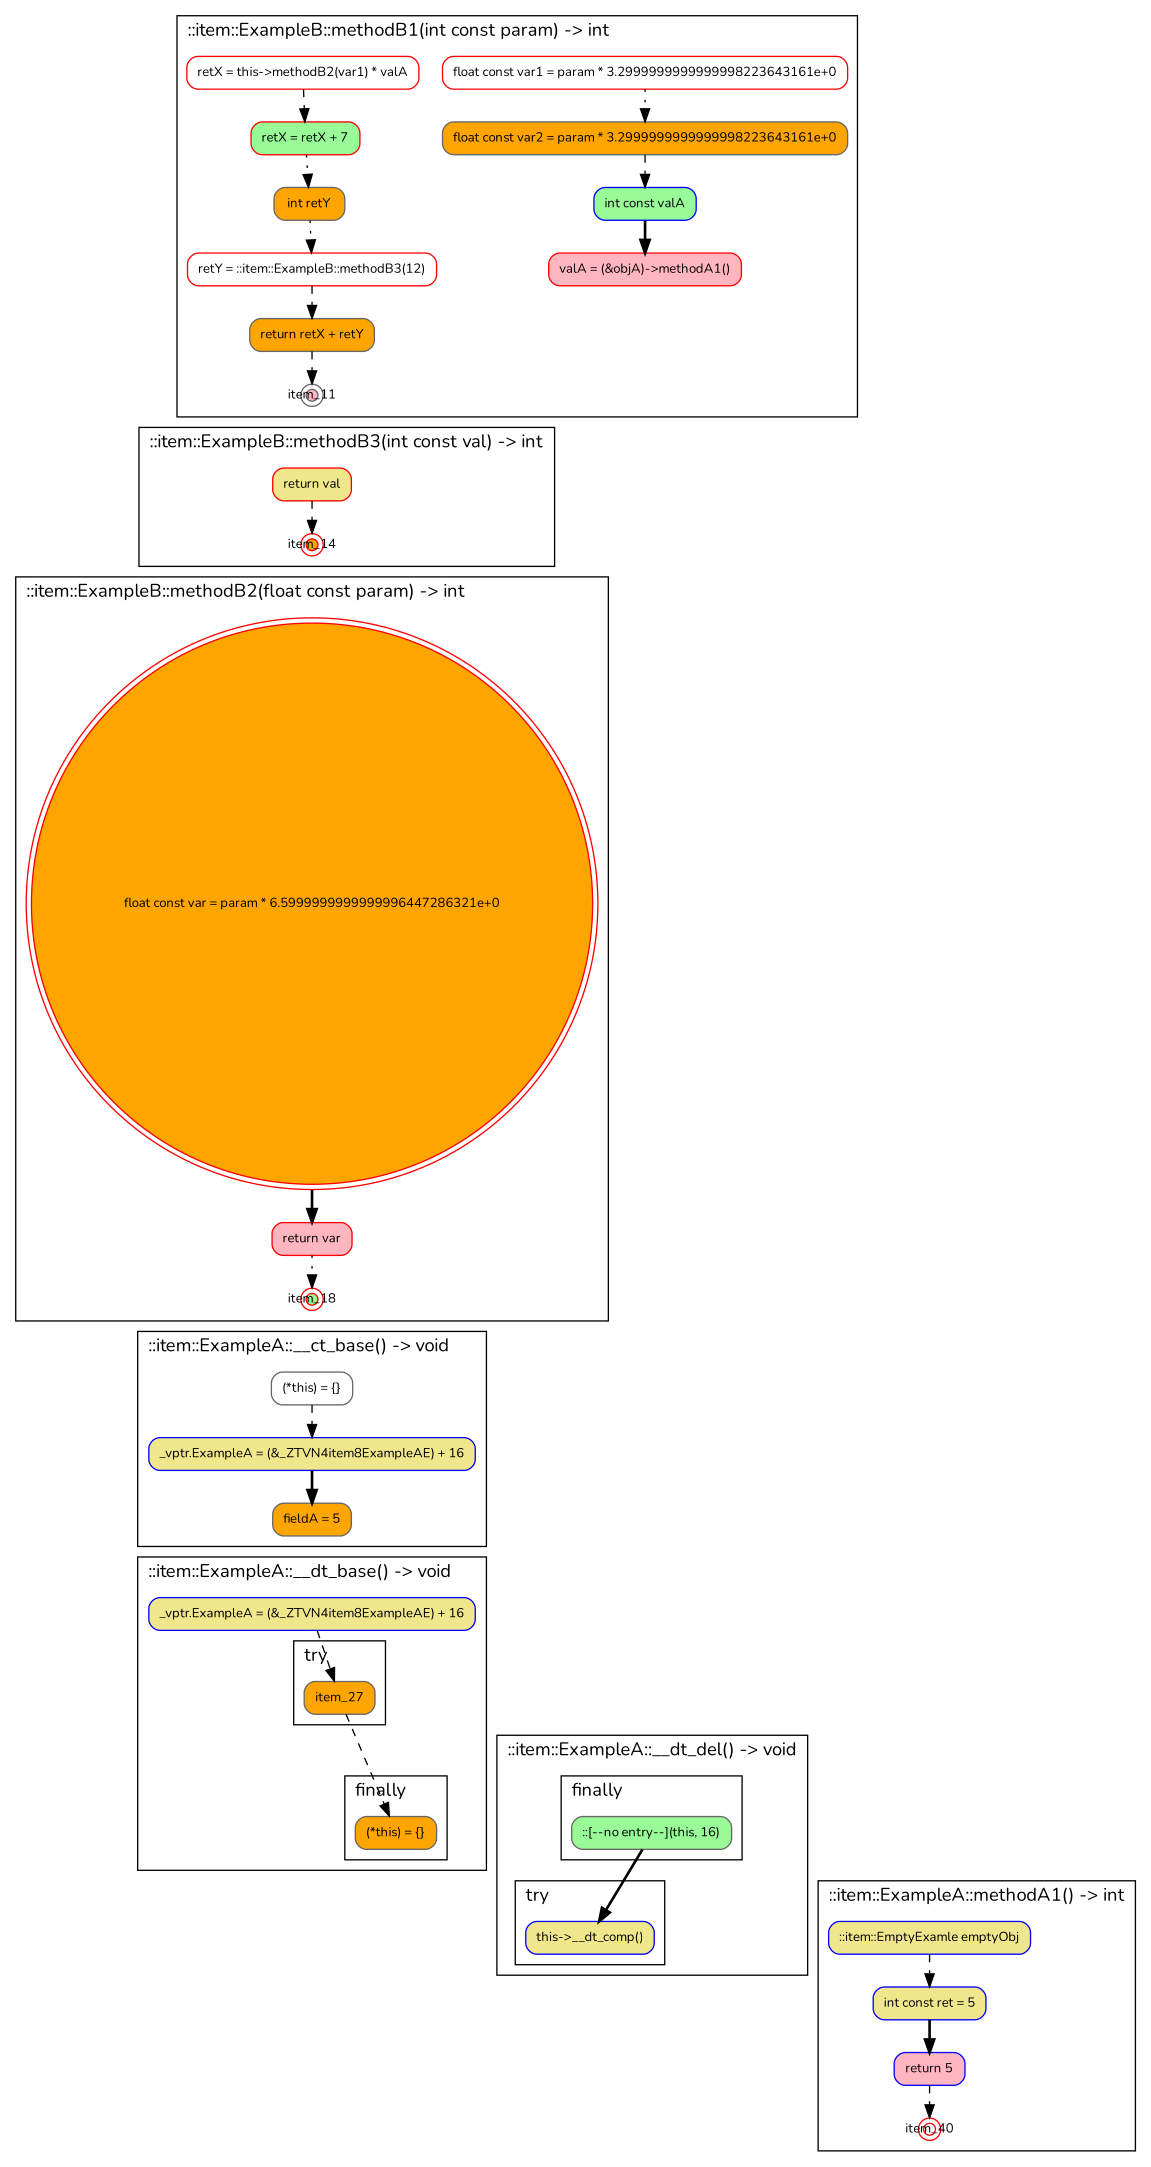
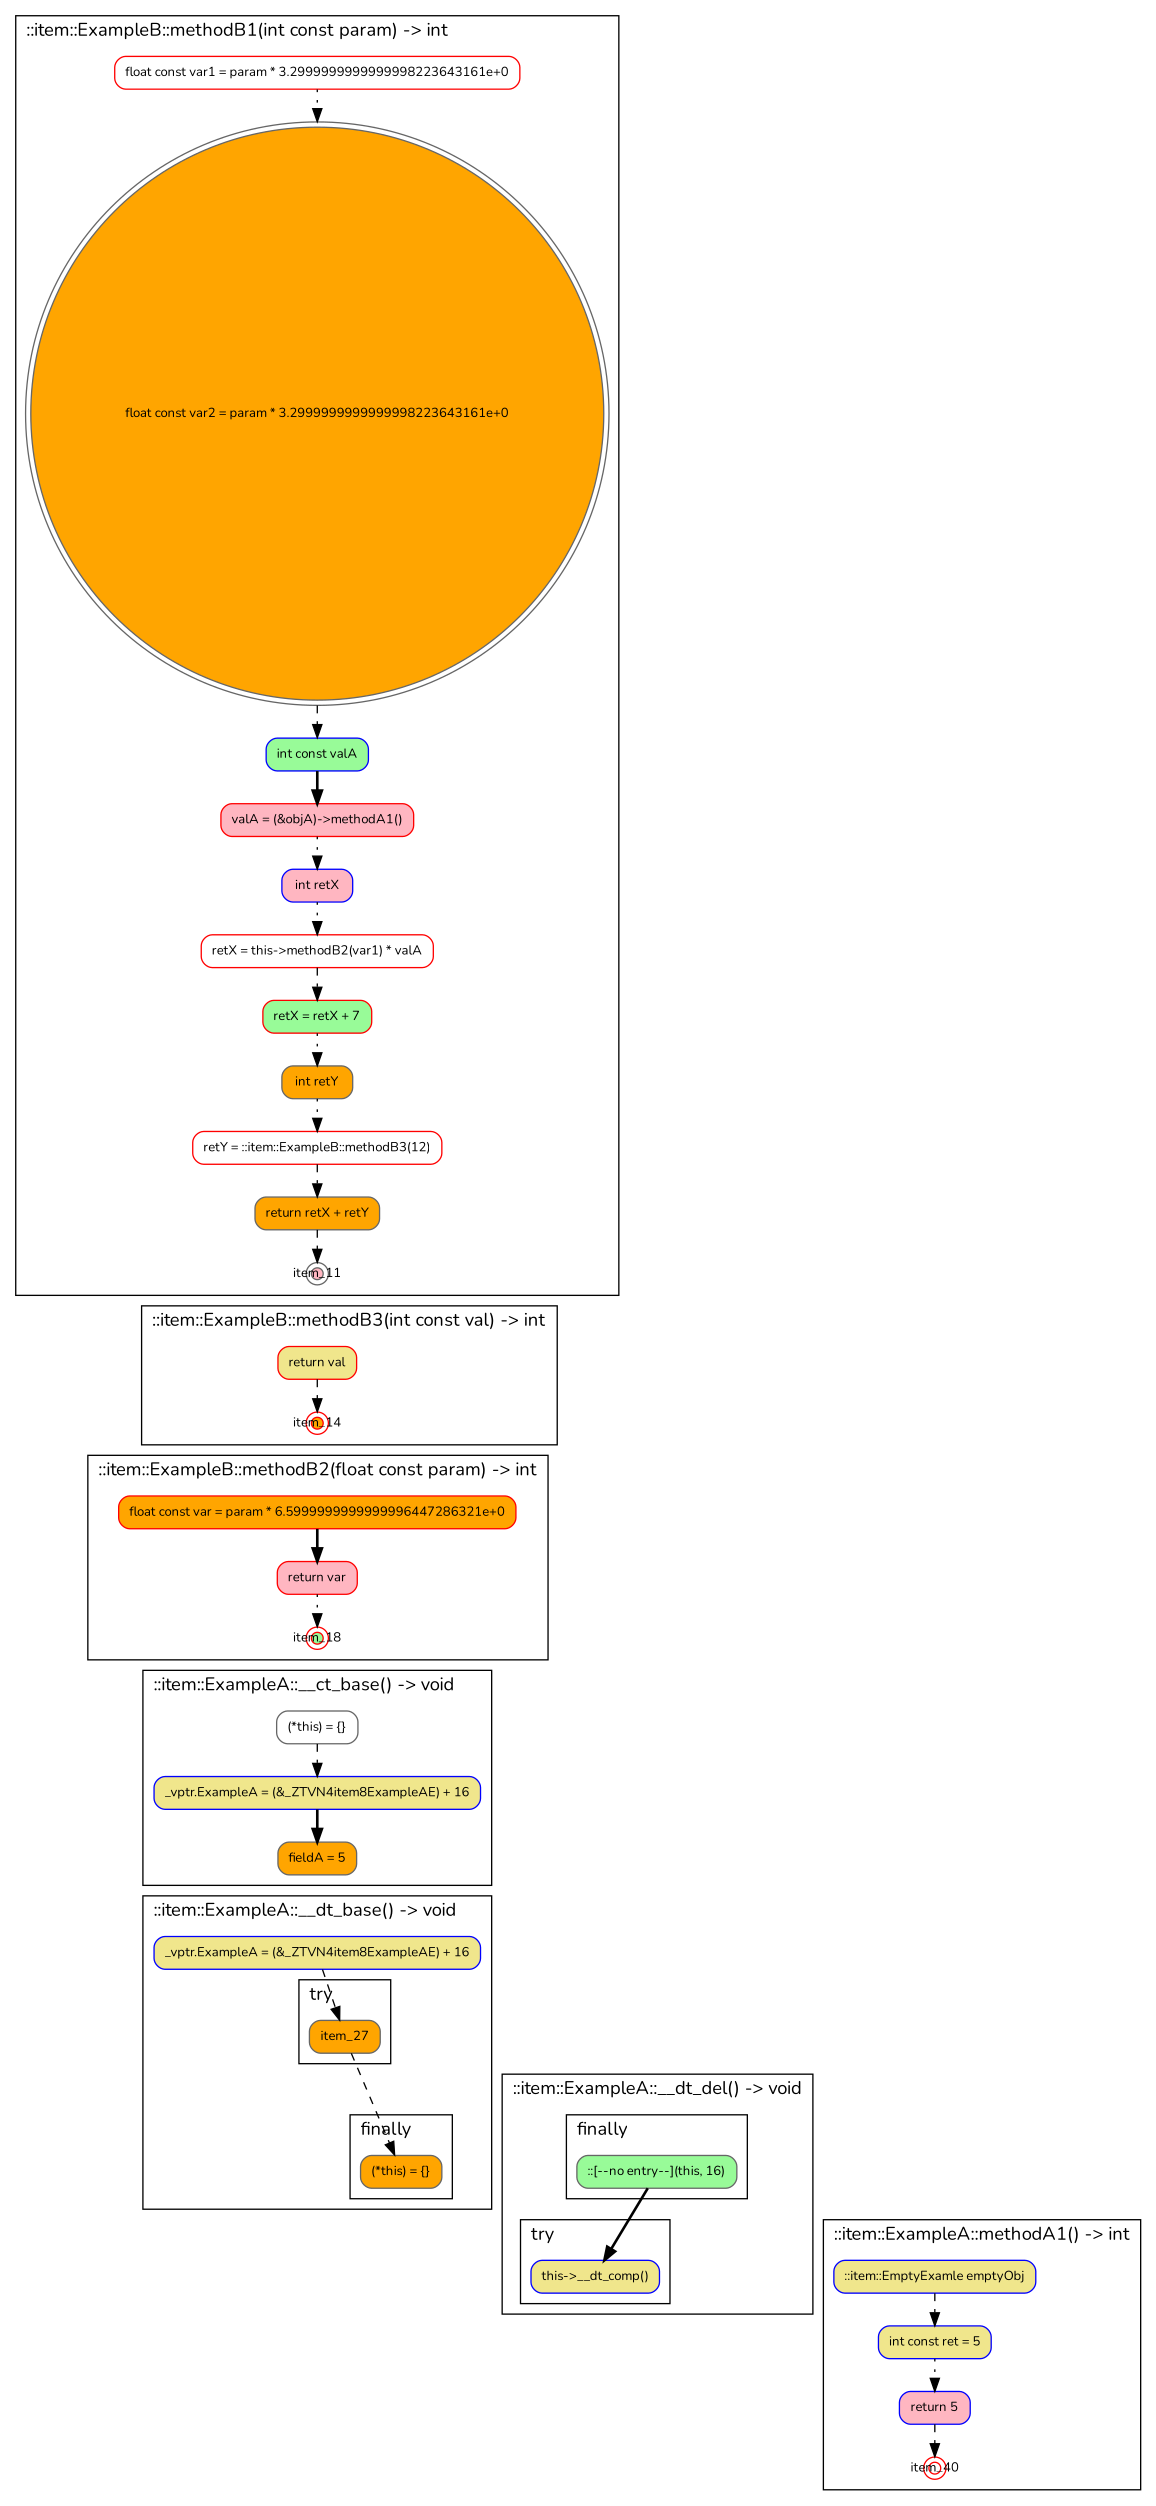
(645, 138) -> (317, 414)
none -> (317, 886)
(312, 904) -> (317, 1512)
(930, 2029) -> (935, 2368)
